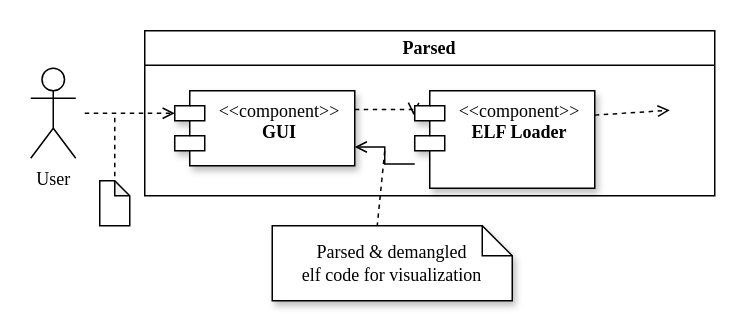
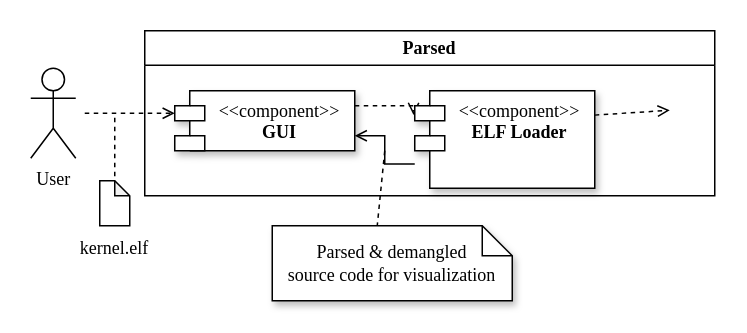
(265, 128) -> (265, 121)
none -> (115, 248)
(392, 263) -> (392, 263)
